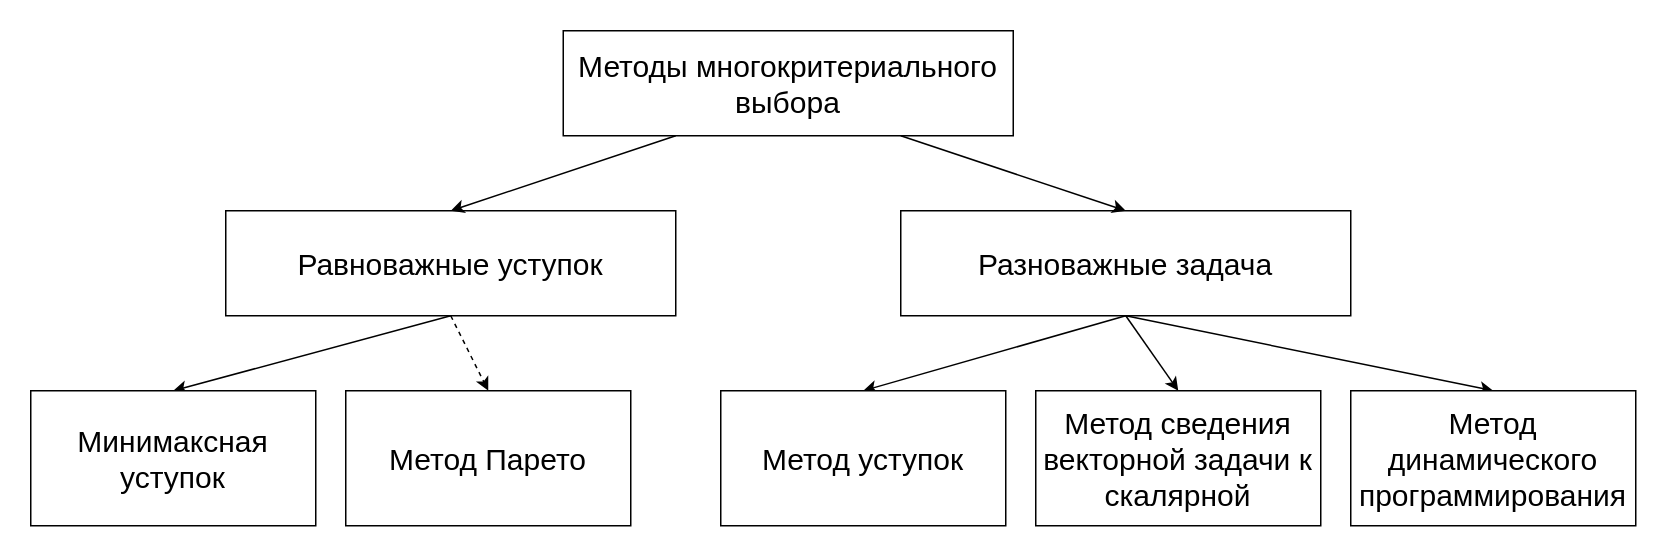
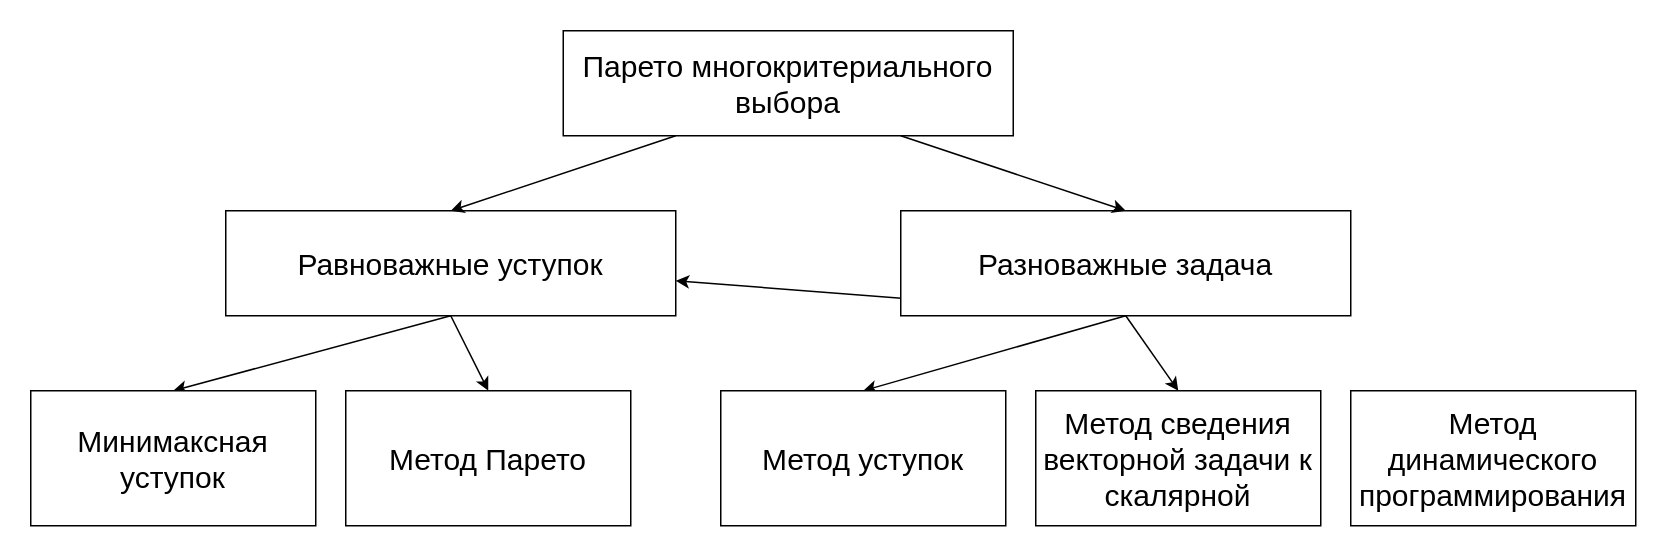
(788, 83) -> (788, 83)
(467, 349) -> (467, 349)
(1306, 353) -> (793, 290)
